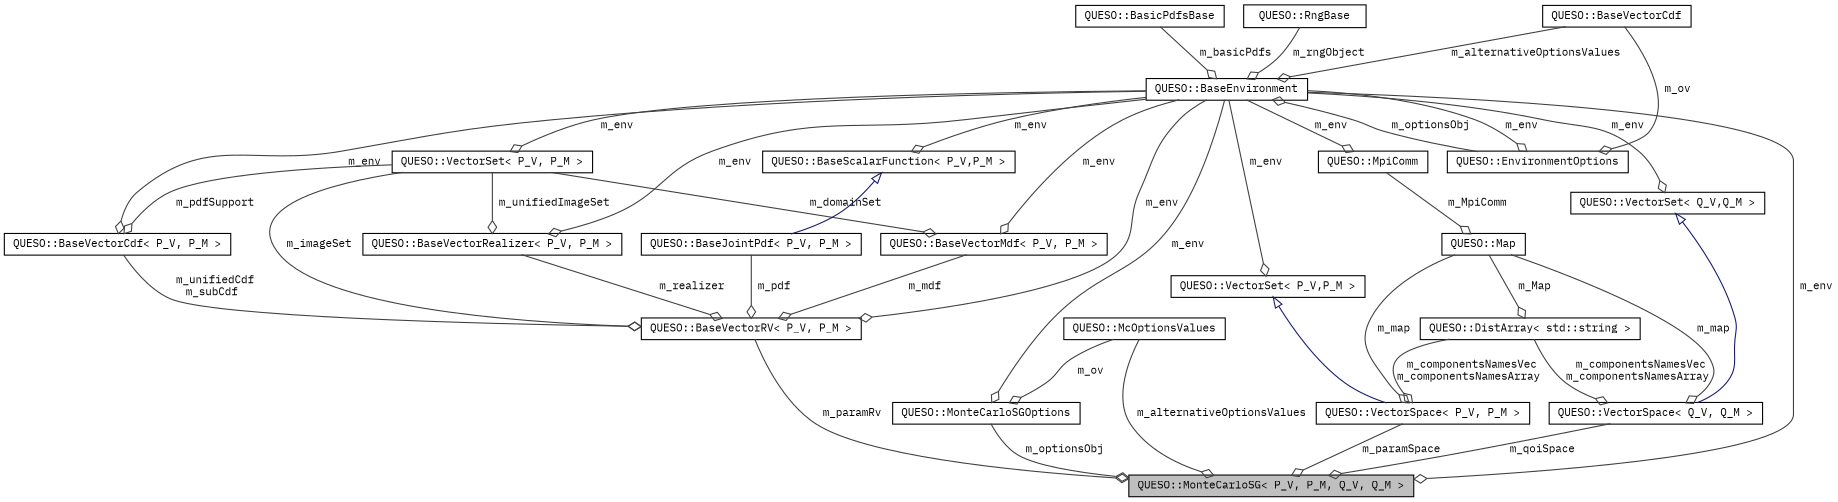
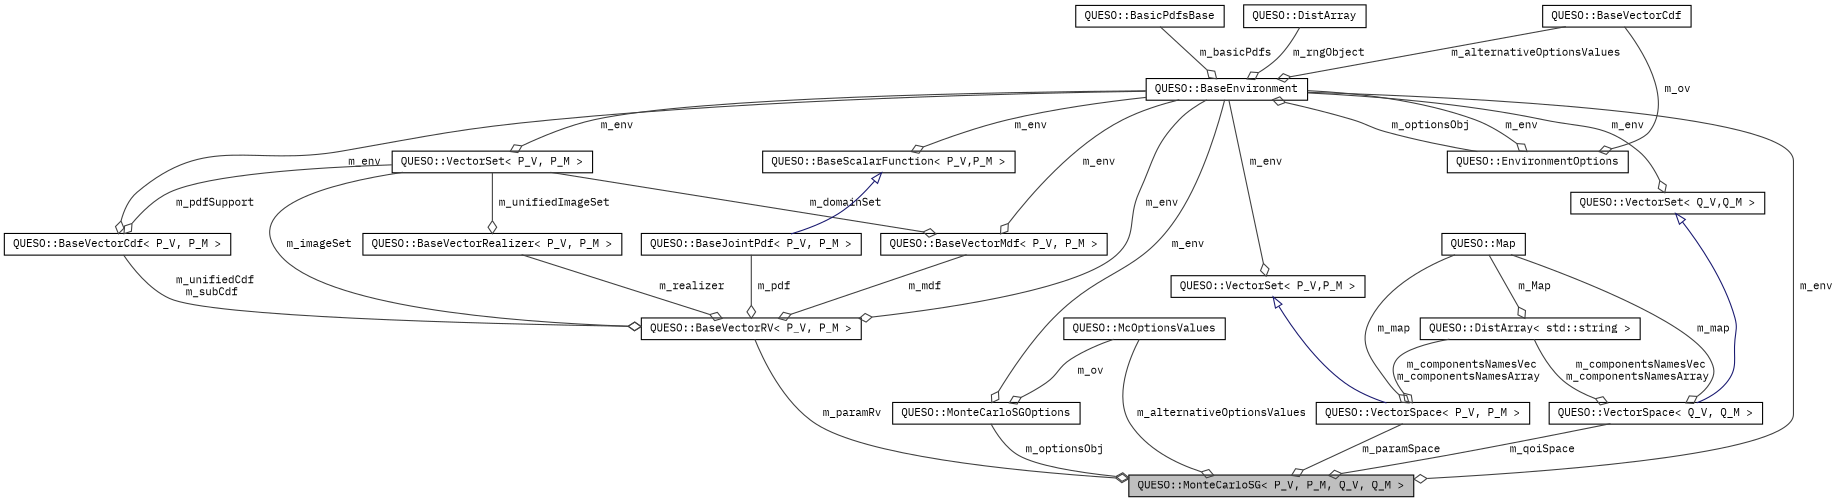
(1305, 16) -> (1305, 16)
(842, 126) -> none
(1373, 162) -> none
